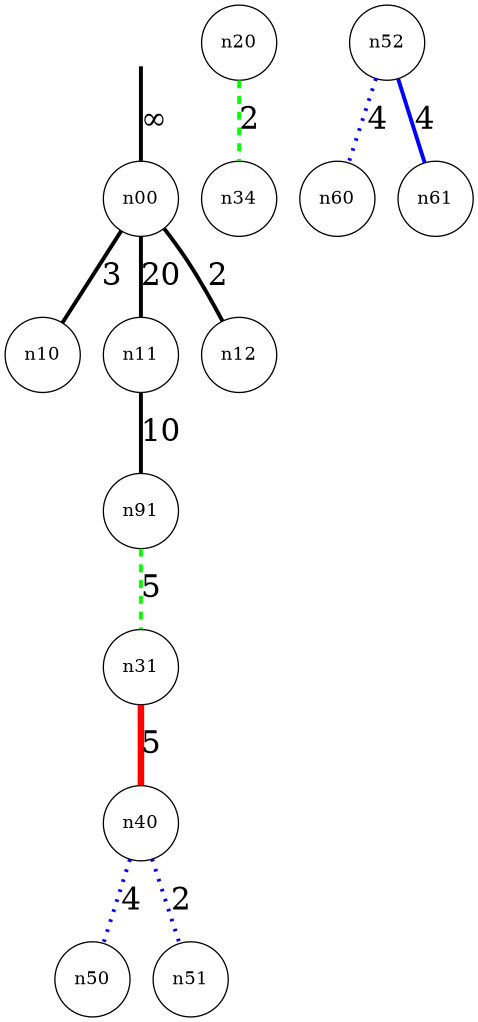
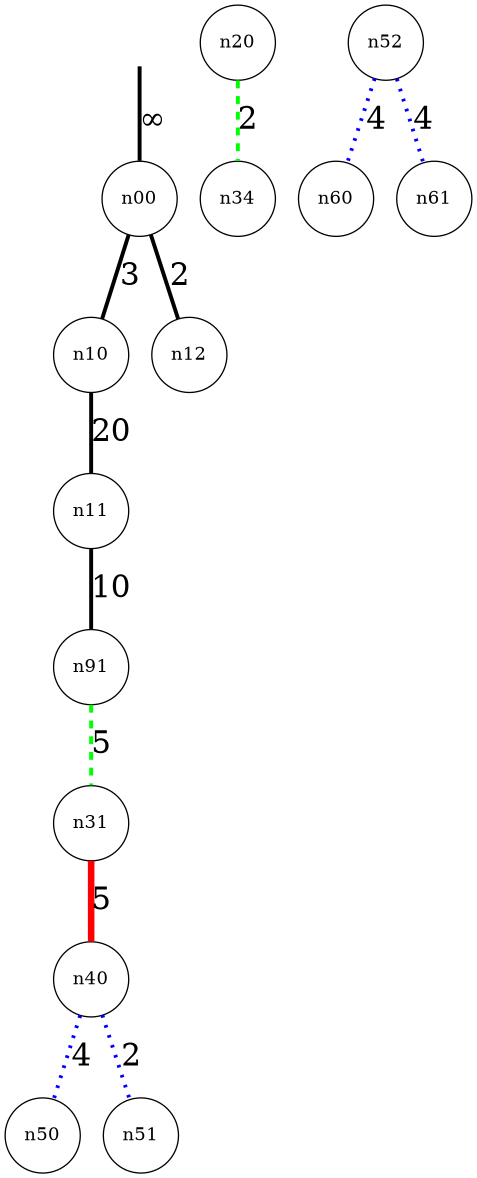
(411, 121) -> (410, 121)
(141, 277) -> (91, 433)
